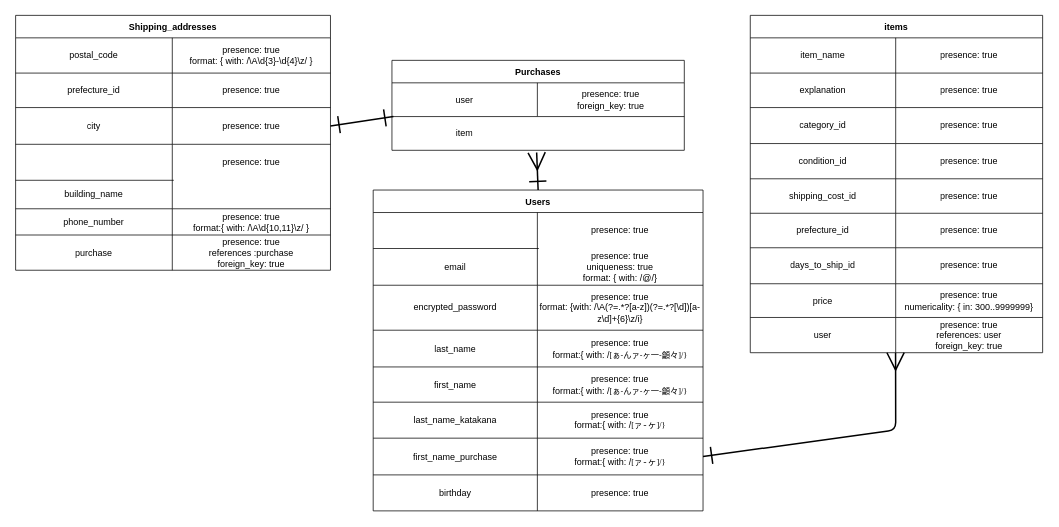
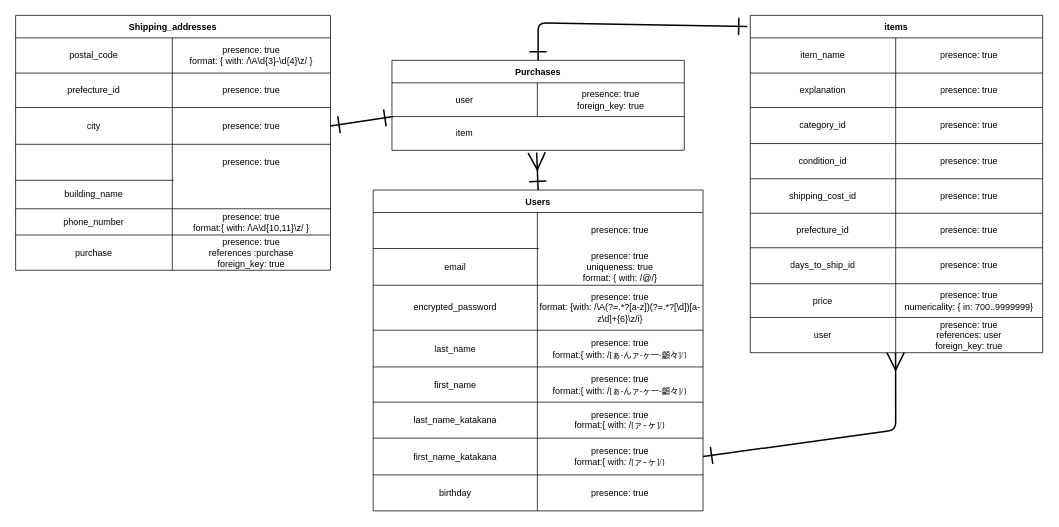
none -> (626, 24)
(969, 301) -> (969, 301)
(455, 457) -> (455, 457)
